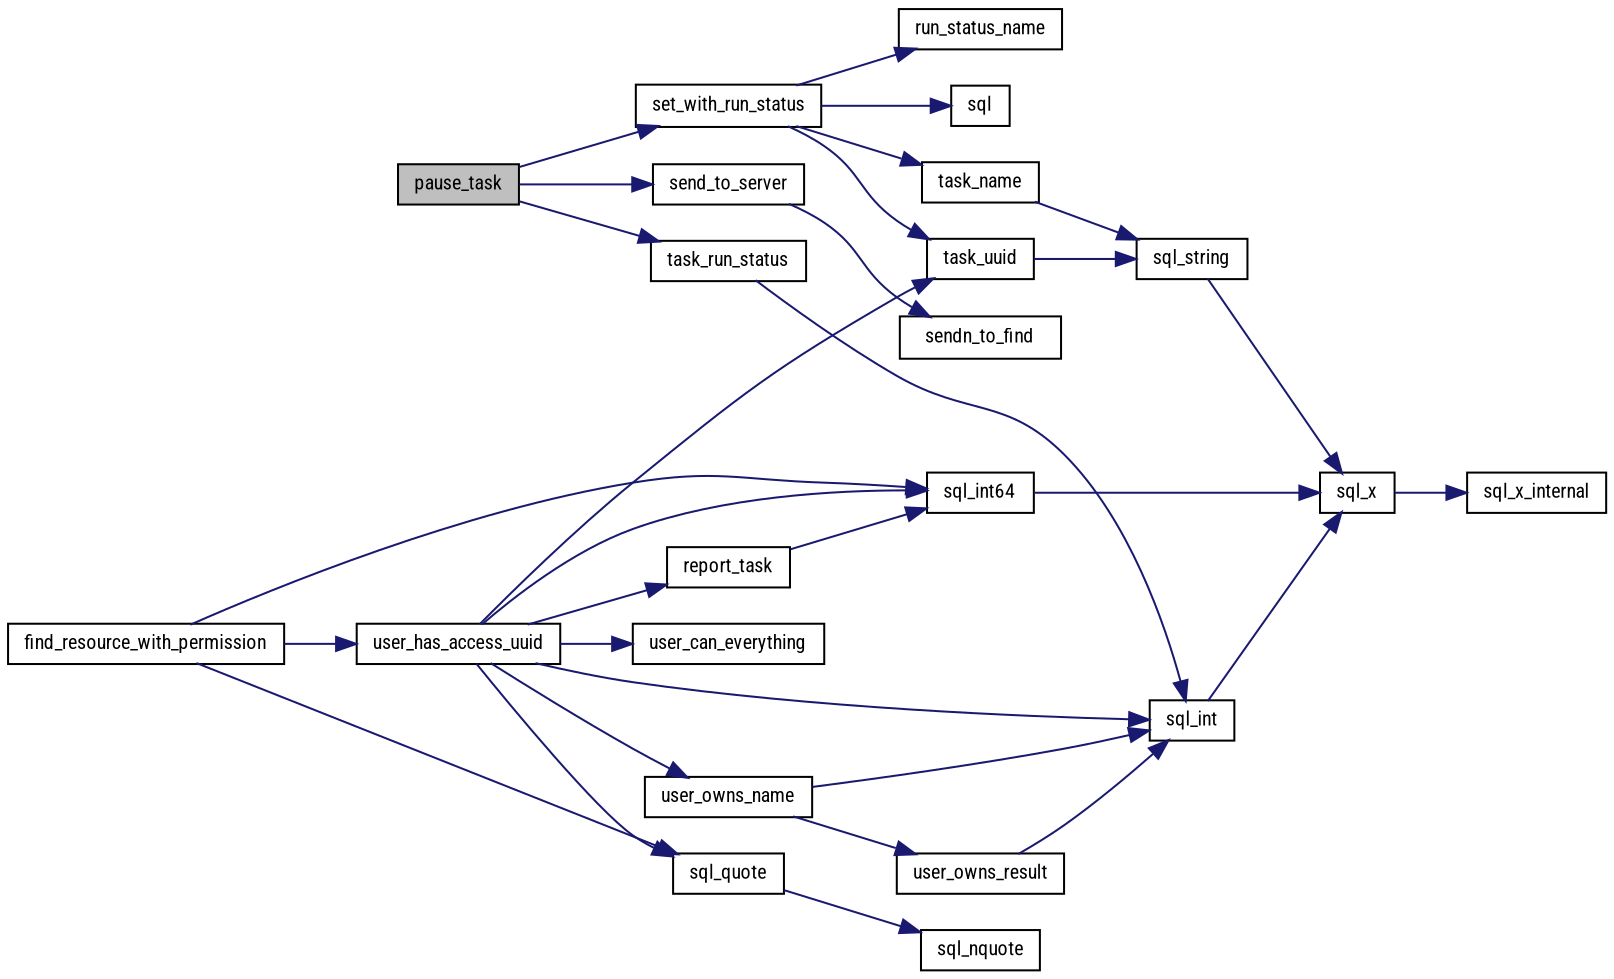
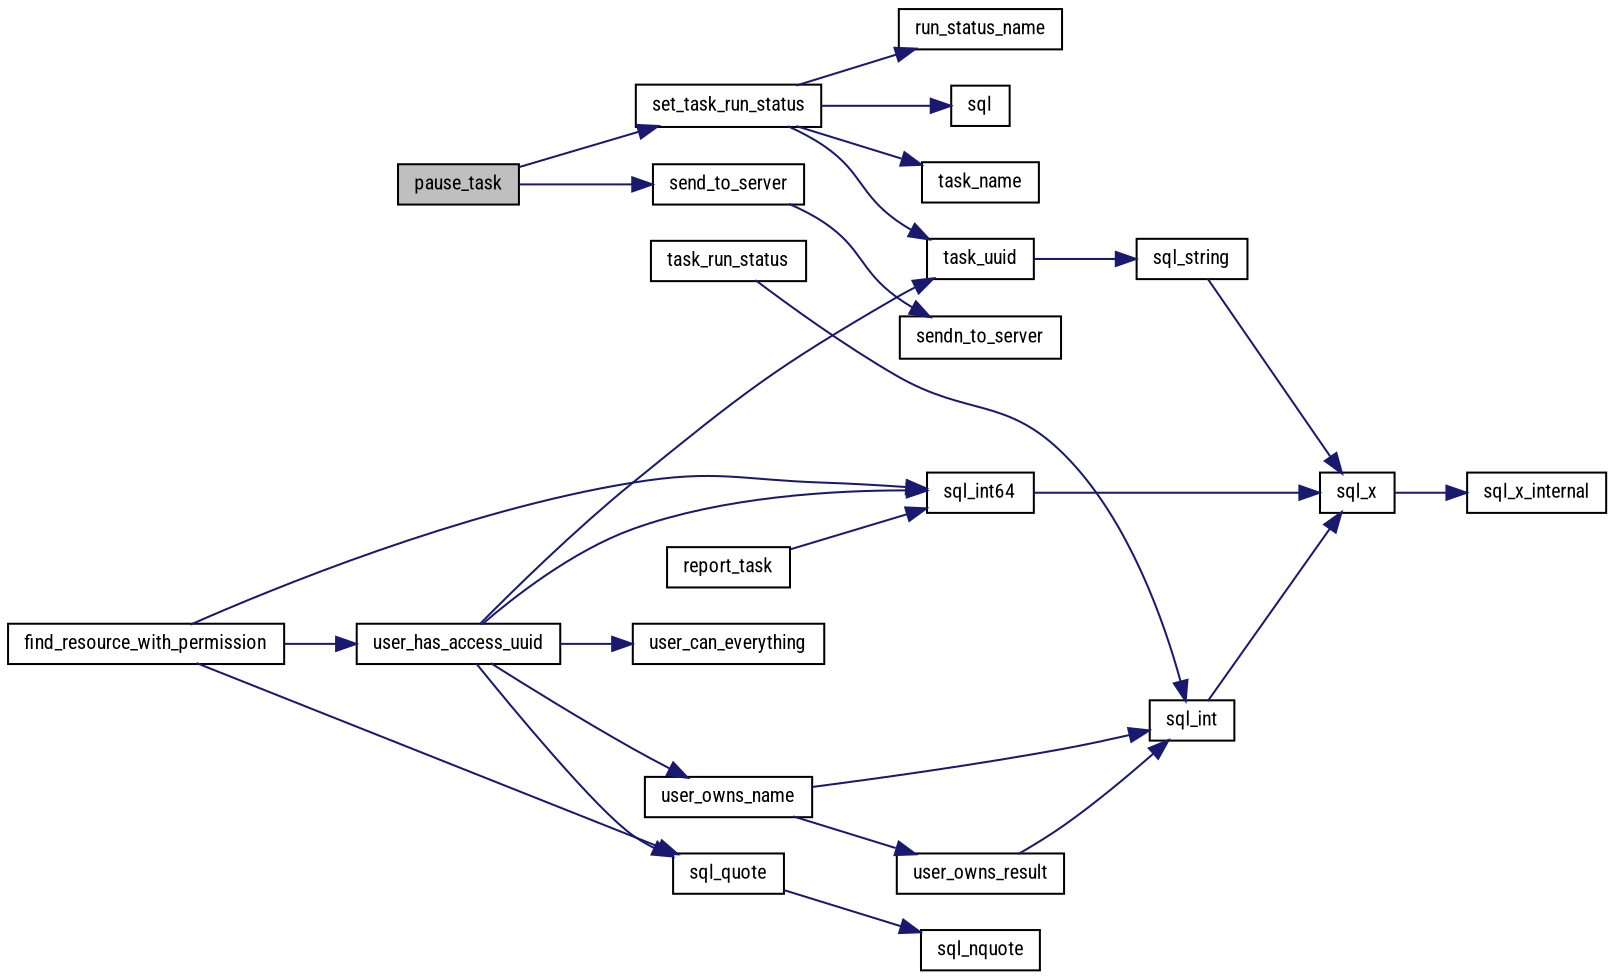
(729, 106) -> (729, 106)
(1077, 217) -> none
(579, 219) -> none
(980, 338) -> (980, 338)
(587, 607) -> none
(831, 704) -> none
